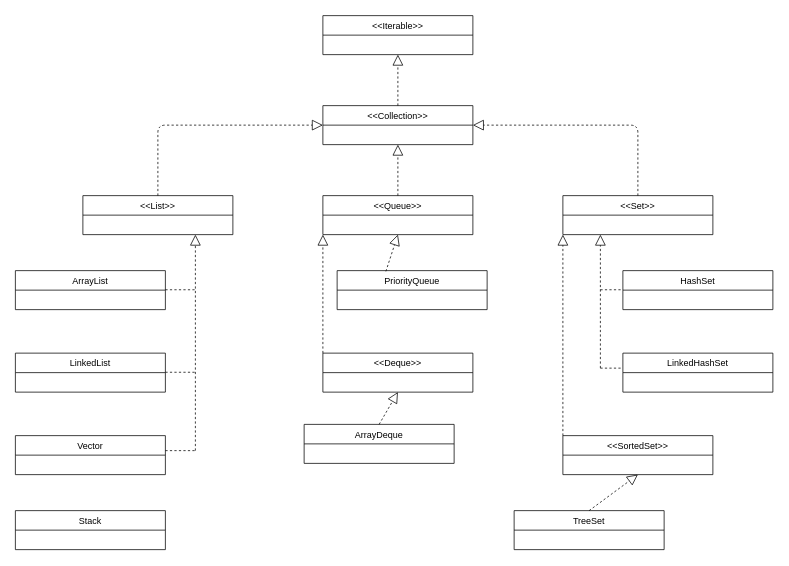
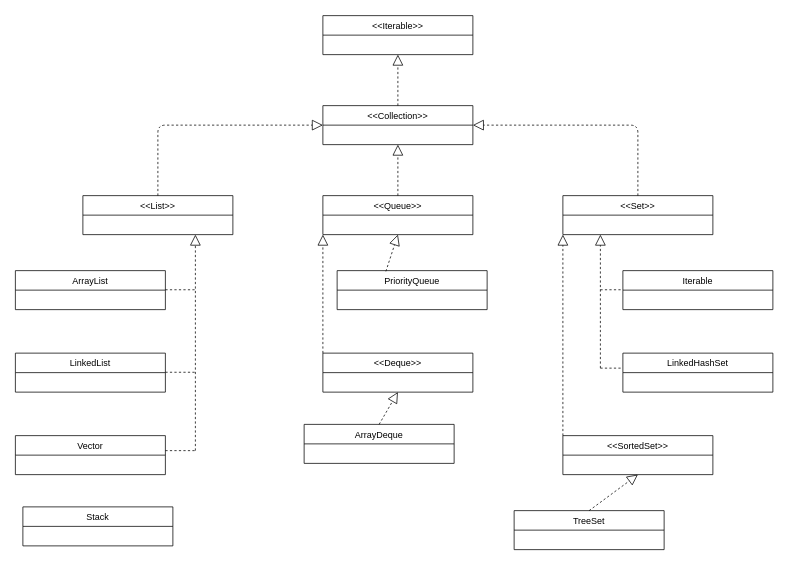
(698, 281) -> (698, 281)
(90, 530) -> (98, 526)
